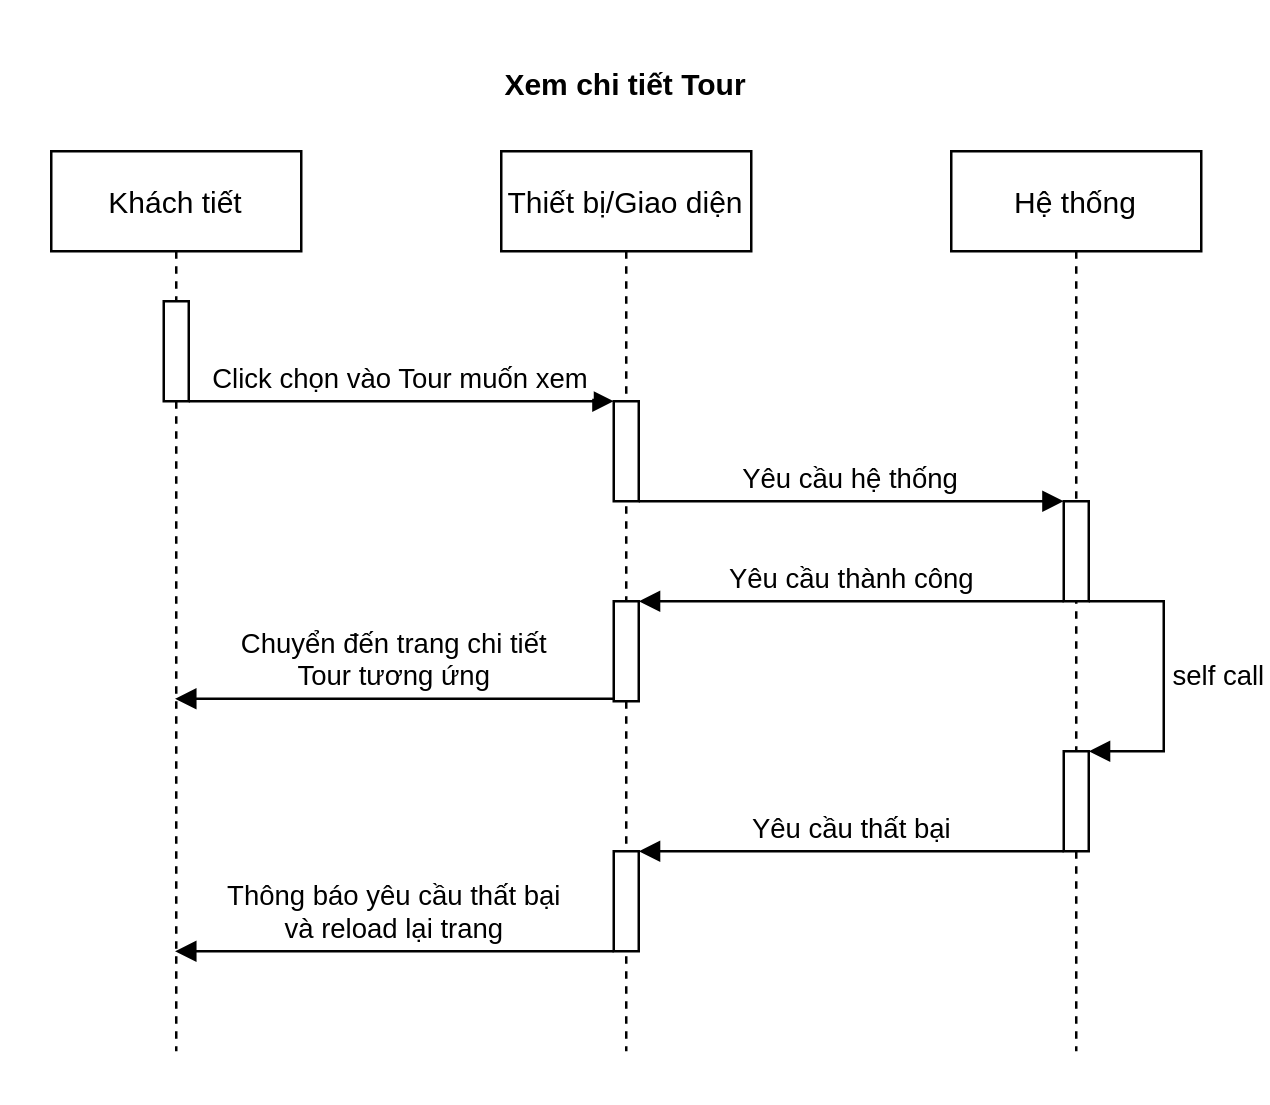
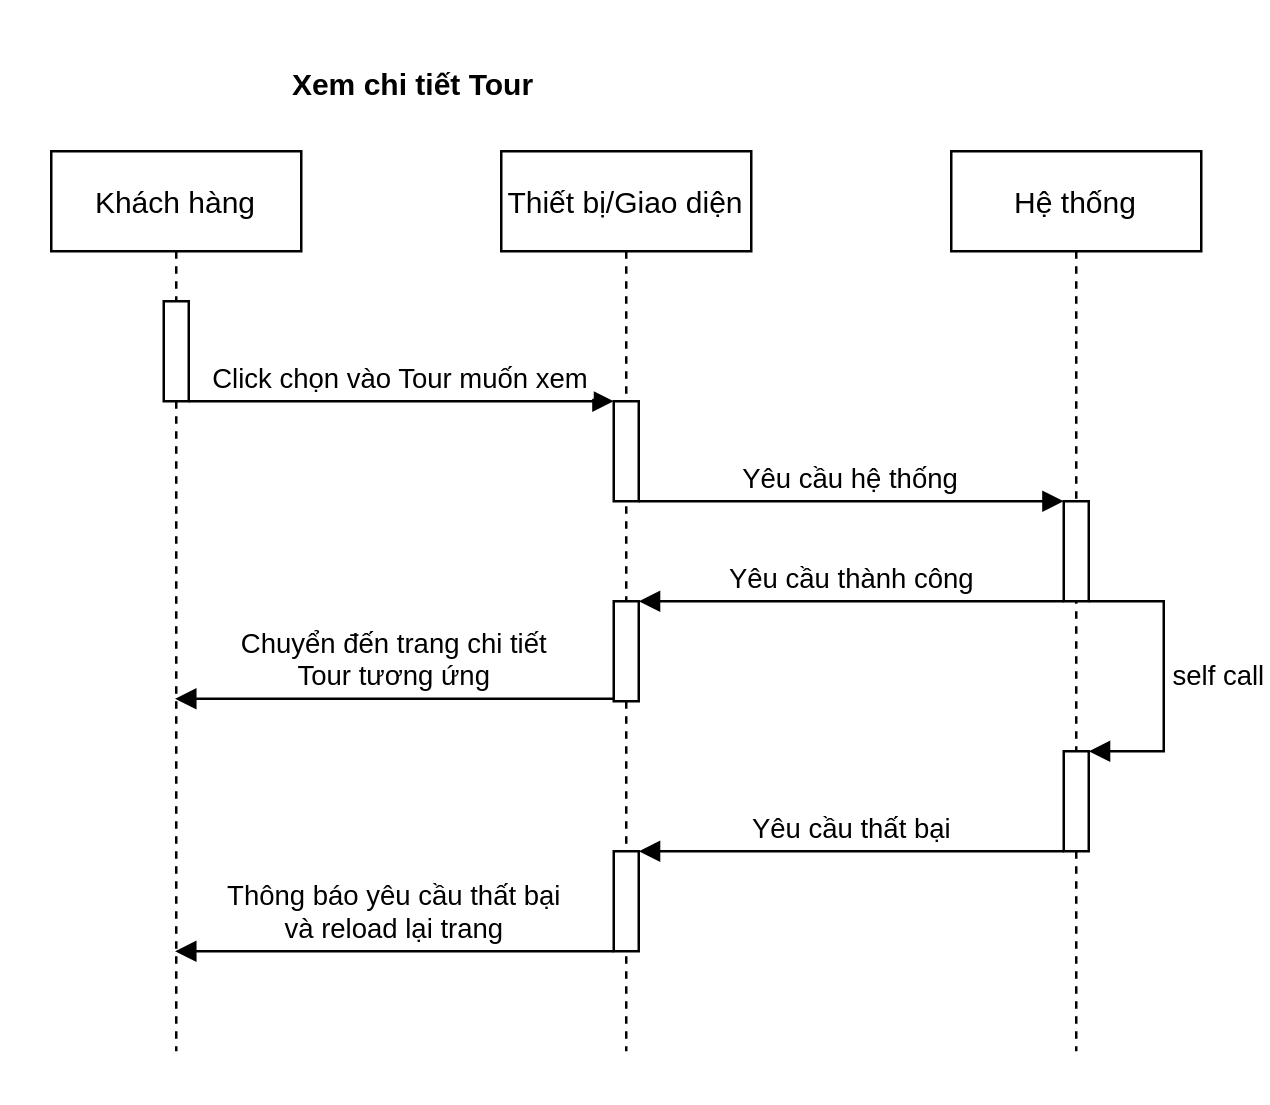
(626, 84) -> (414, 84)
(175, 203) -> (175, 203)
